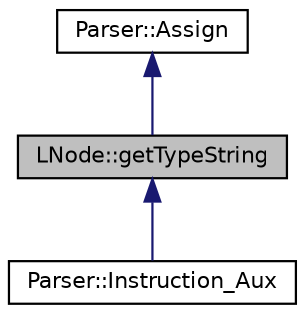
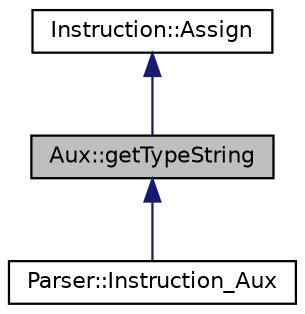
(152, 31) -> (152, 31)
(152, 157) -> (152, 157)
